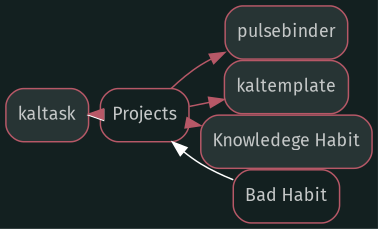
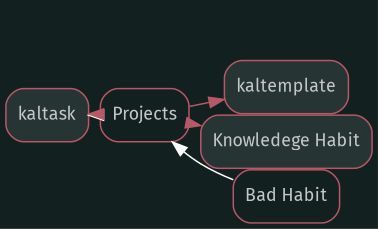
(286, 32) -> none
